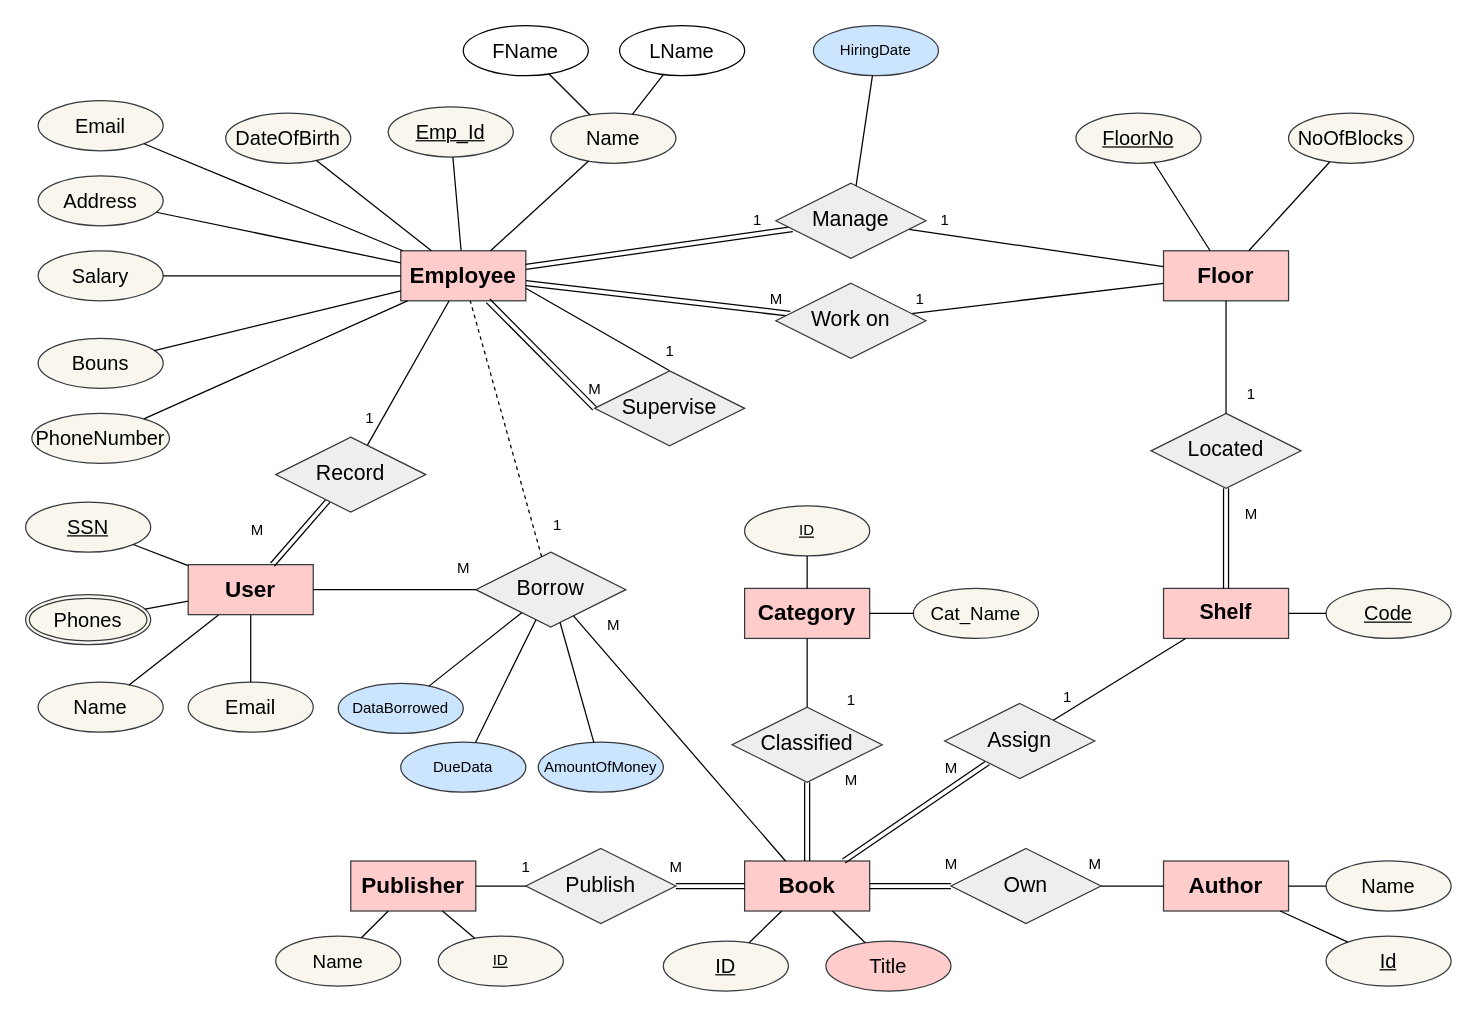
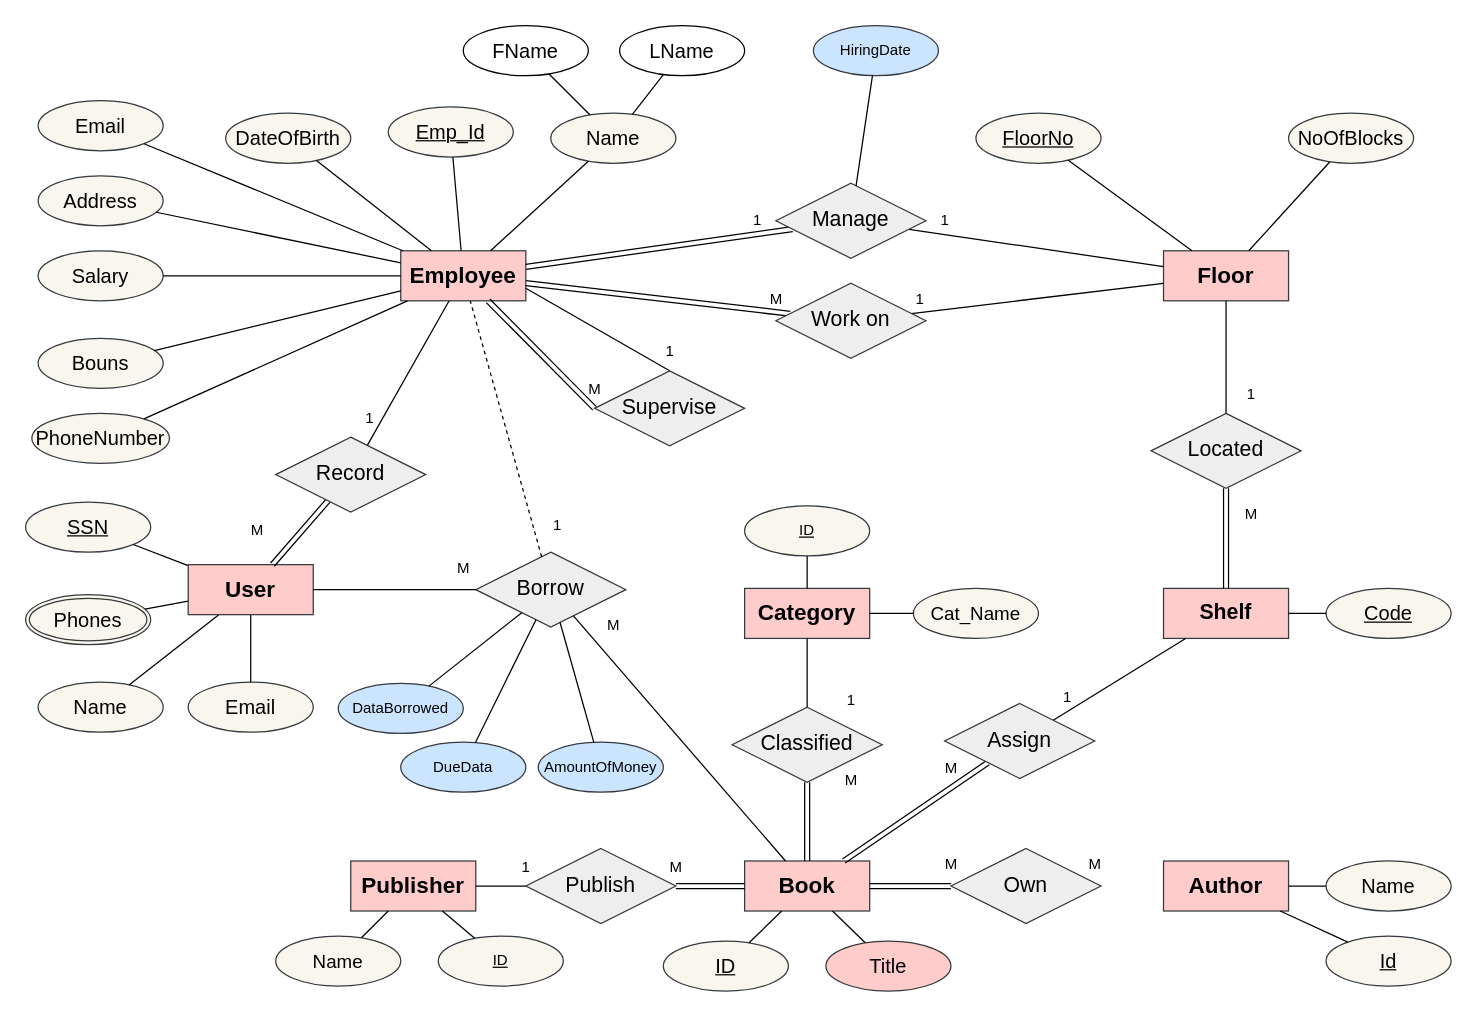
(1138, 138) -> (1038, 138)
(1132, 886) -> none
